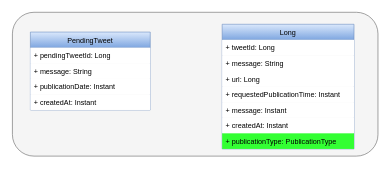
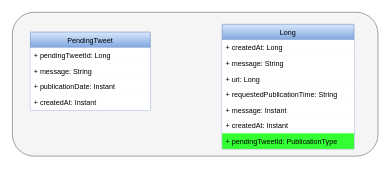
(253, 48) -> (257, 48)
(290, 95) -> (287, 95)
(286, 142) -> (286, 142)
